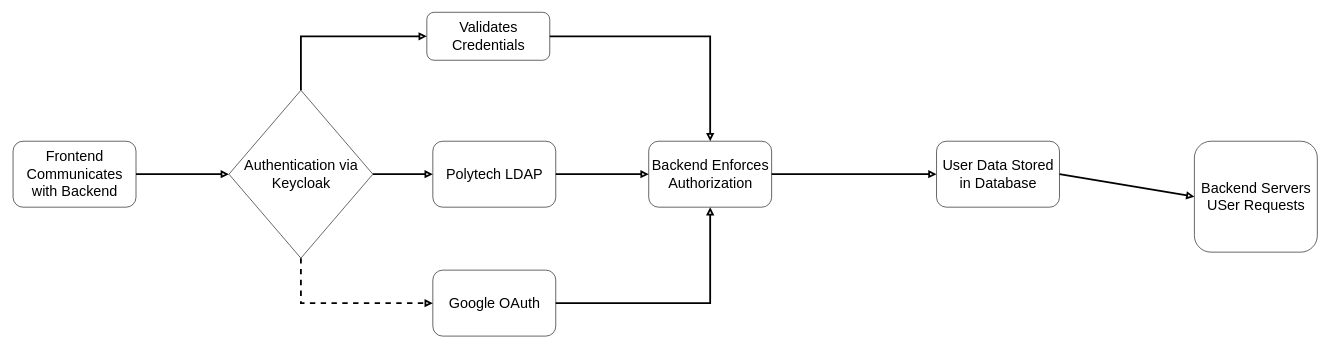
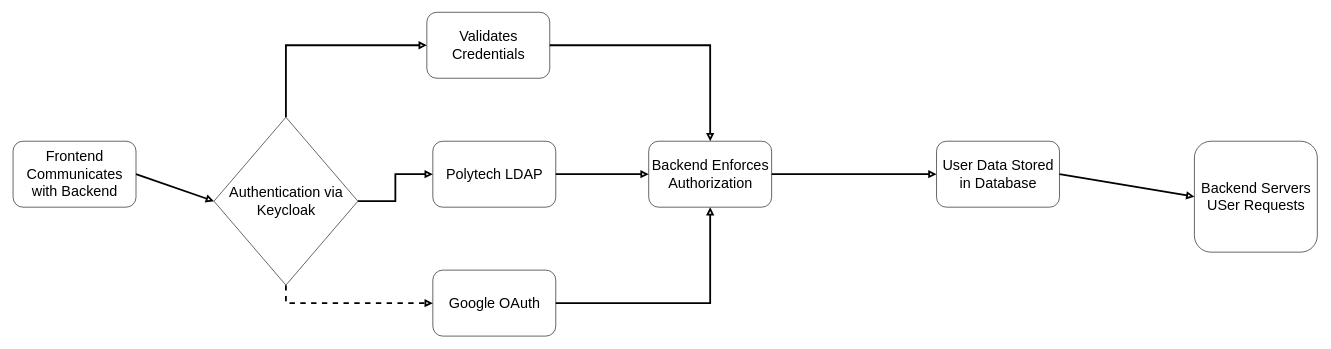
(488, 36) -> (488, 45)
(301, 174) -> (286, 201)
